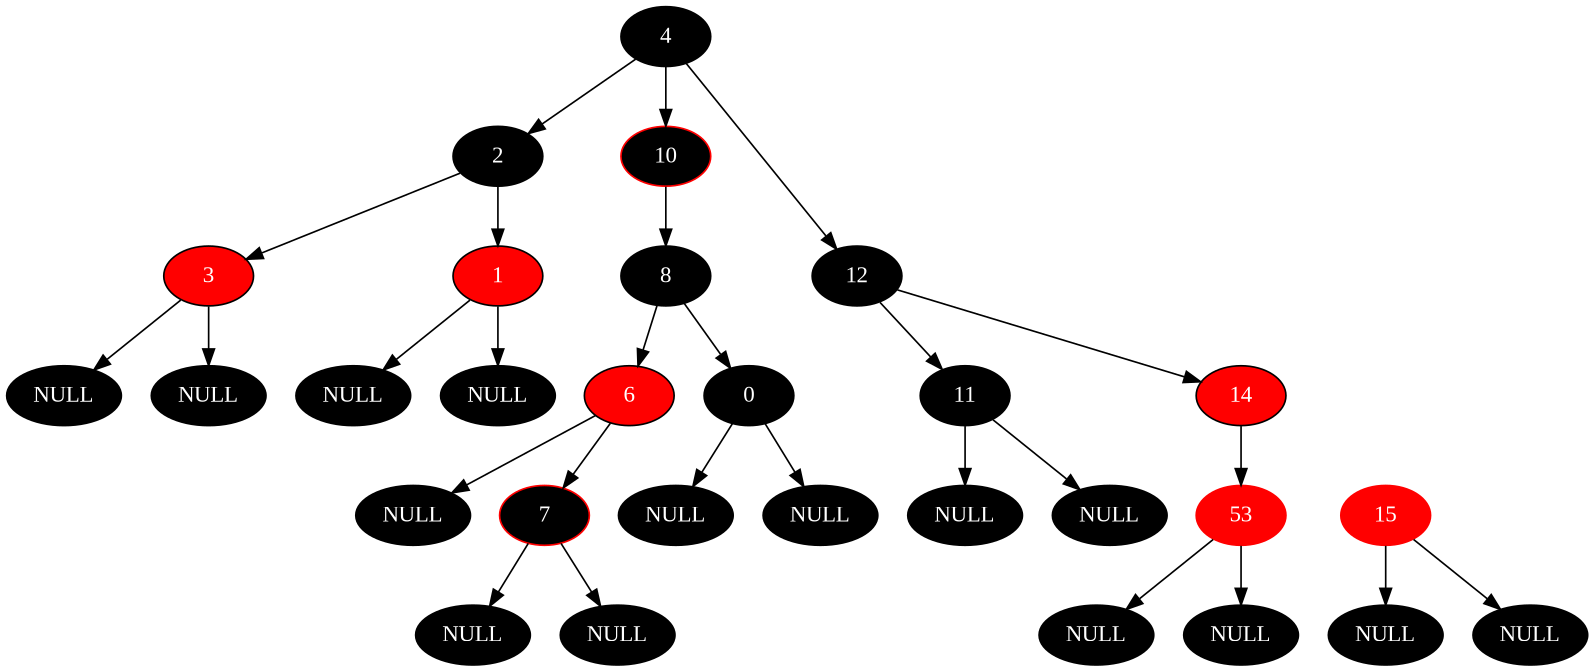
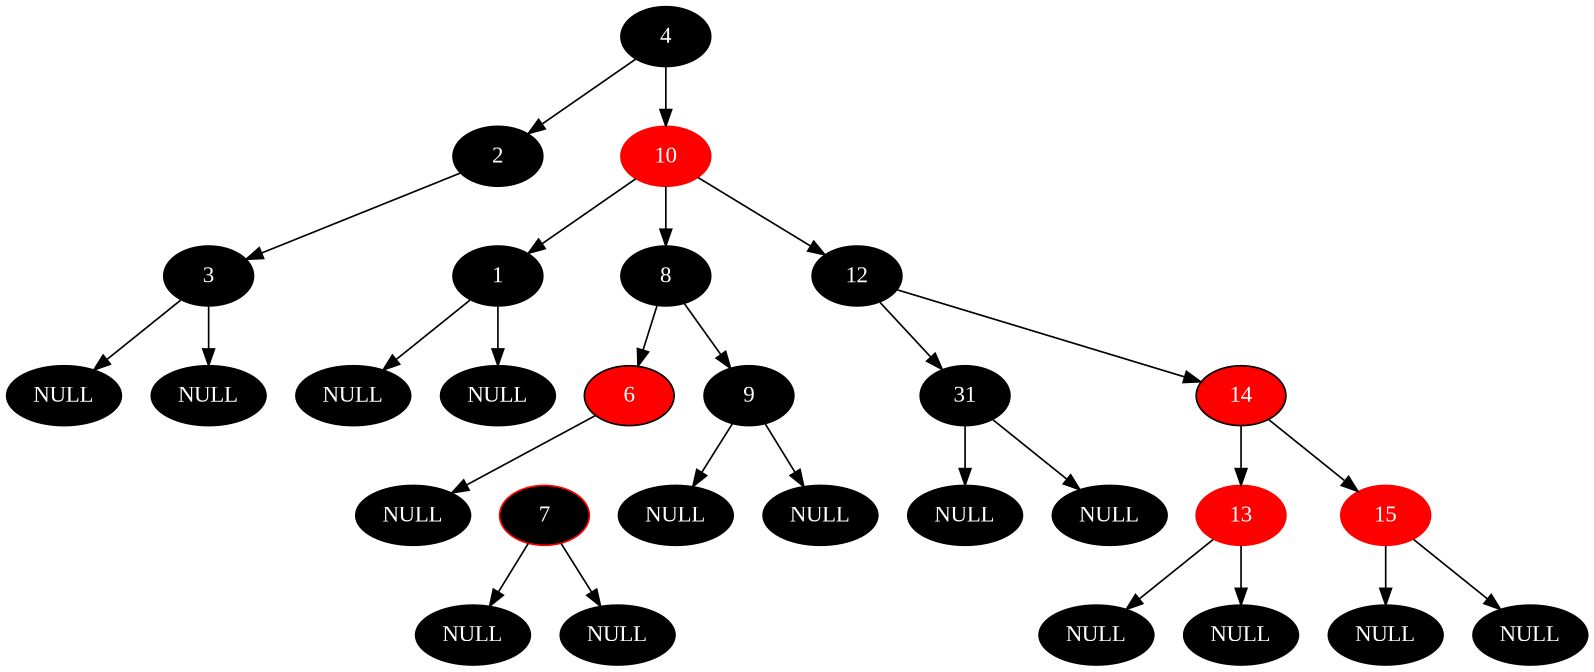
(756, 150) -> (754, 212)
(666, 156) -> (666, 156)
(498, 208) -> (589, 211)
(209, 276) -> (209, 276)
(498, 276) -> (498, 276)
(749, 396) -> (749, 396)
(965, 396) -> (965, 396)
(592, 449) -> none
none -> (1307, 450)
(1241, 515) -> (1241, 515)
